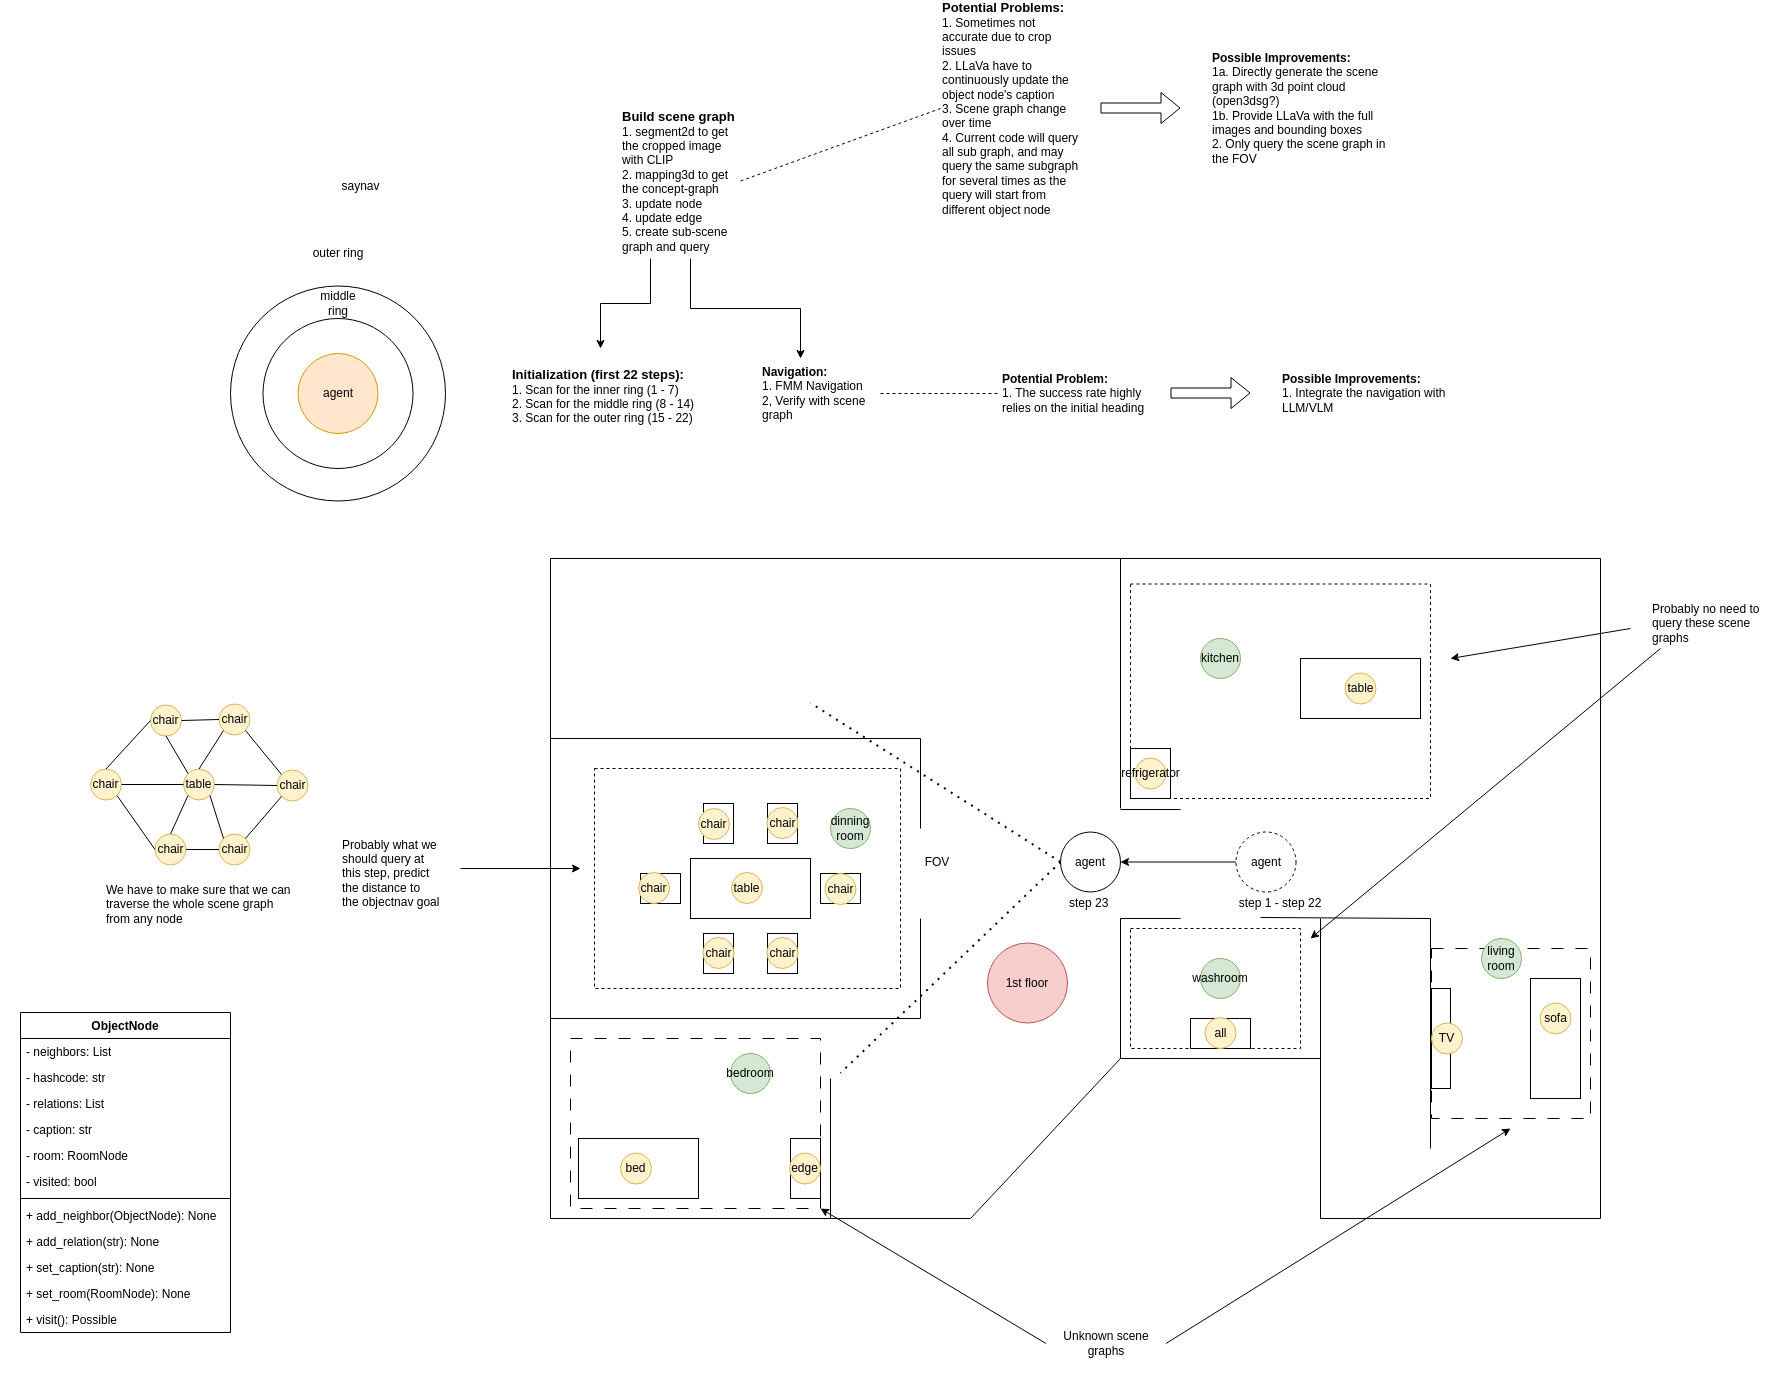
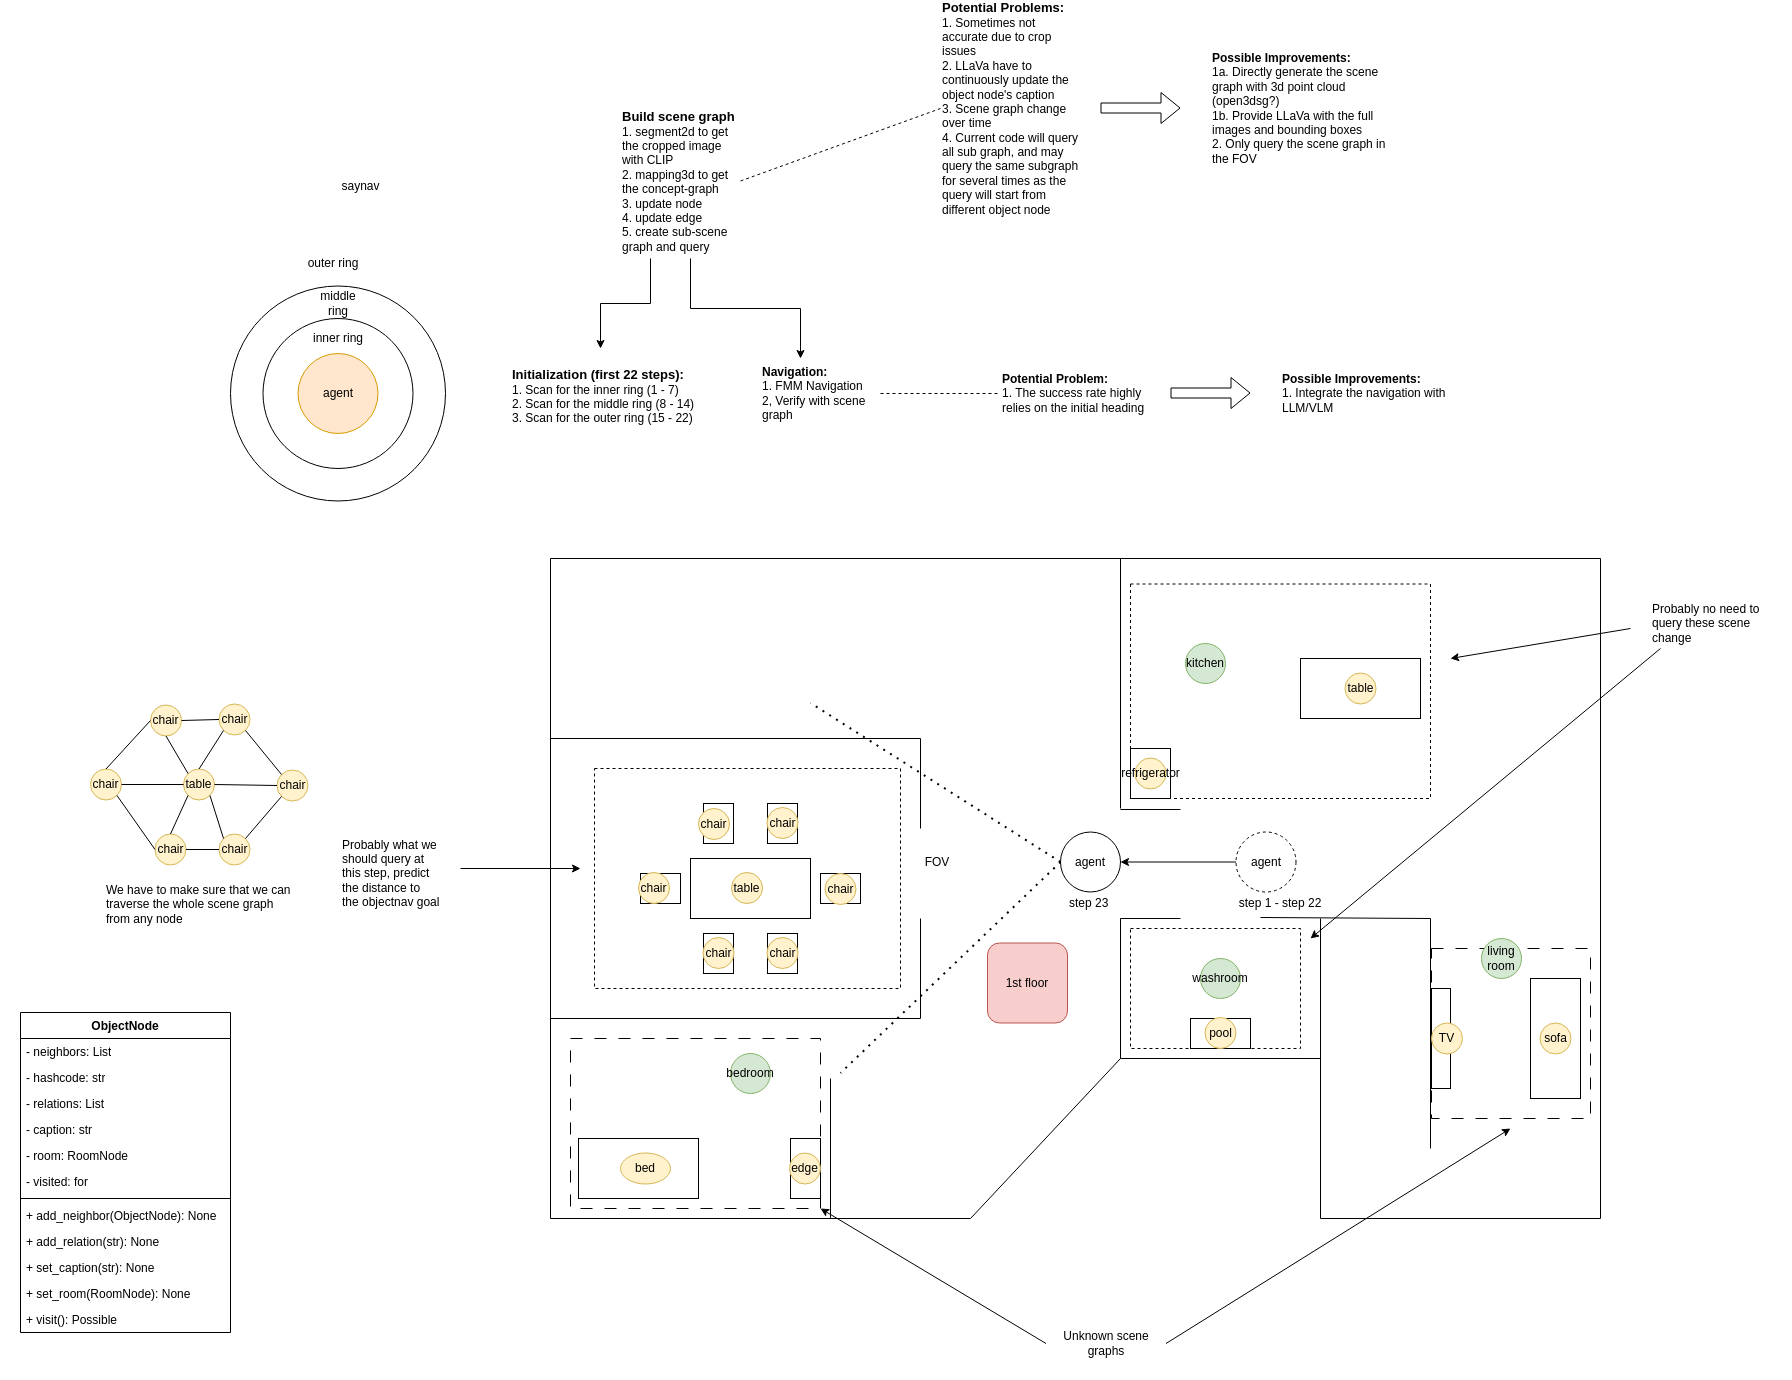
(338, 254) -> (333, 264)
none -> (338, 339)
(1712, 624) -> (1712, 624)
(1221, 659) -> (1206, 664)
(851, 829) -> none
(1028, 983) -> (1028, 983)
(1556, 1019) -> (1556, 1039)
(1221, 1034) -> (1221, 1034)
(636, 1169) -> (646, 1169)
(68, 1183) -> (66, 1183)
